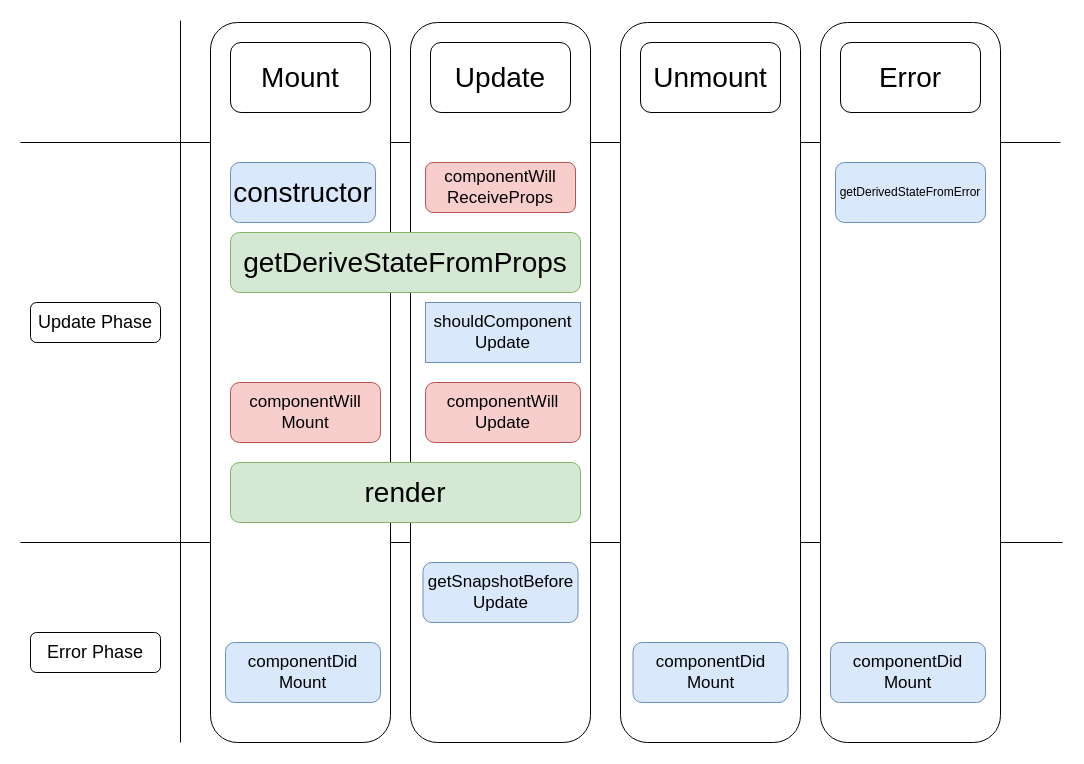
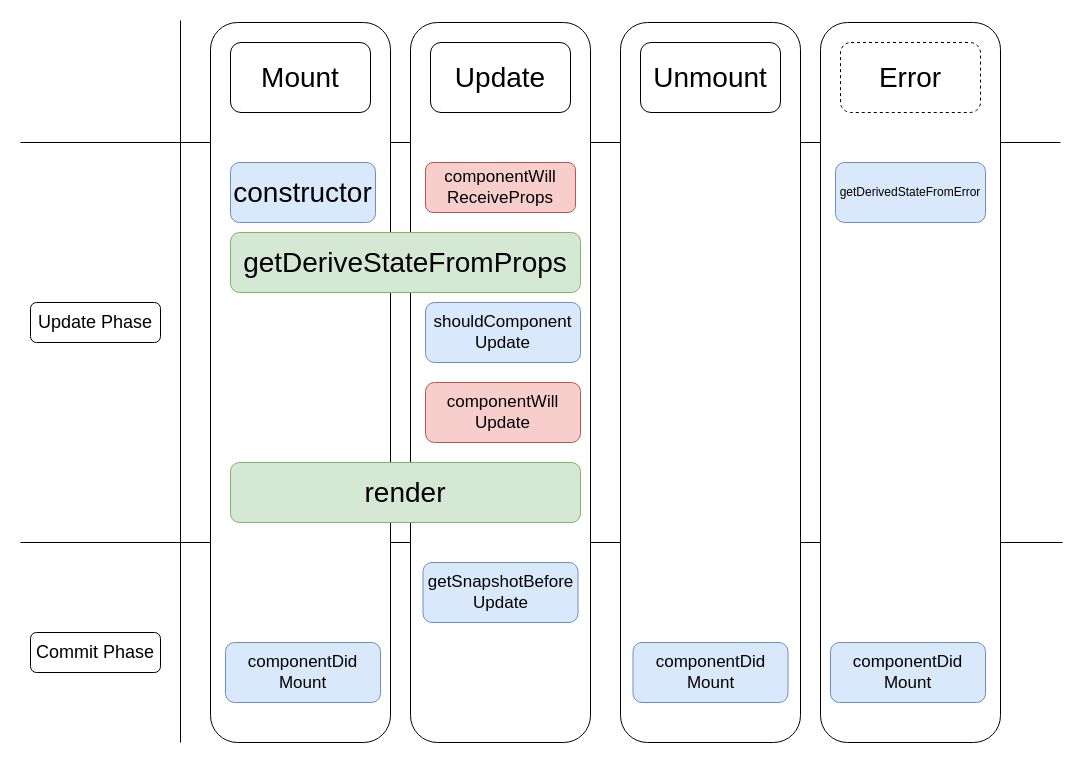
(911, 78) -> (911, 78)
(503, 333) -> (503, 333)
(306, 413) -> none
(96, 653) -> (96, 653)
